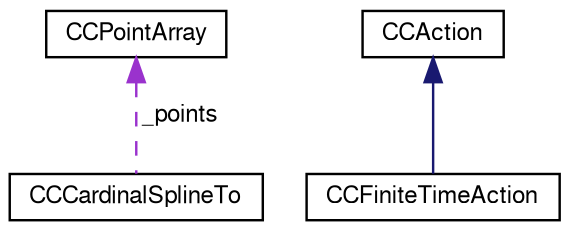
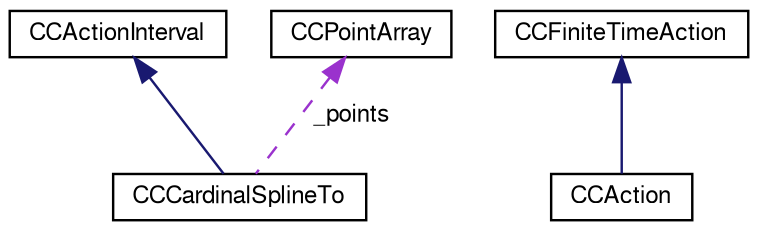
none -> (118, 34)
(433, 128) -> (622, 128)
